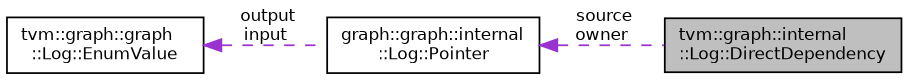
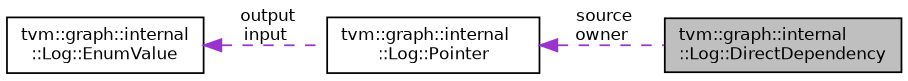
(105, 45) -> (105, 45)
(433, 45) -> (433, 45)
